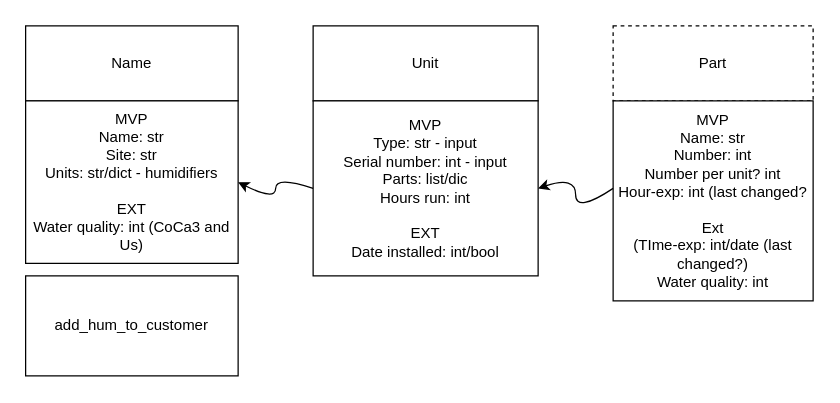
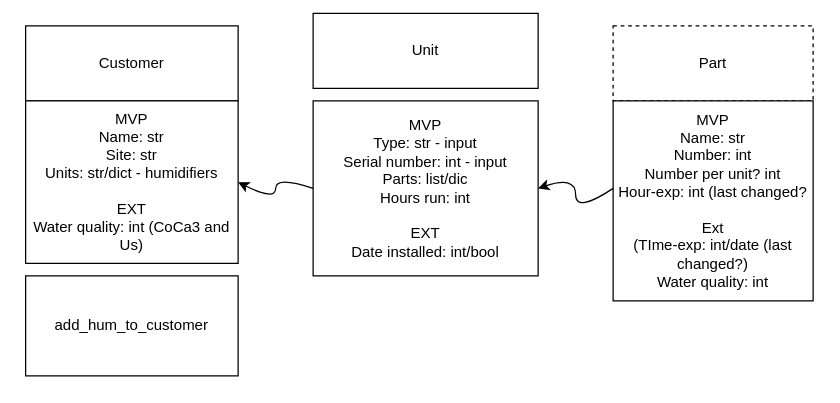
(132, 63) -> (132, 63)
(426, 63) -> (426, 51)
